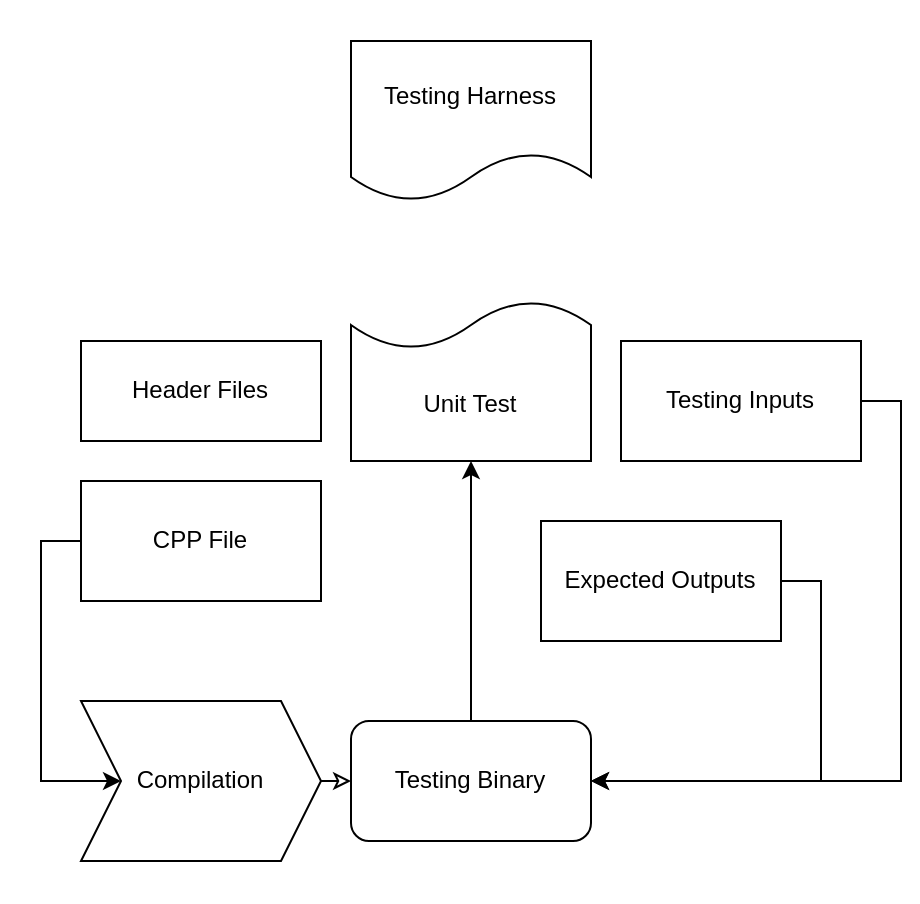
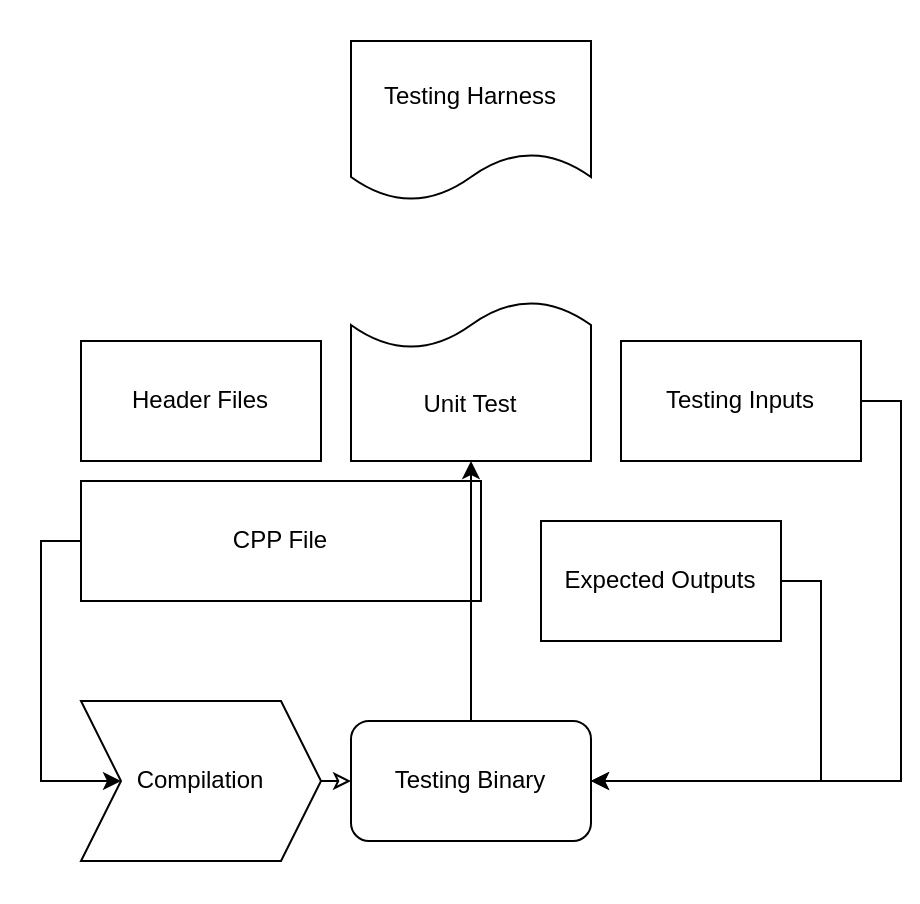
(201, 391) -> (201, 401)
(201, 541) -> (281, 541)
